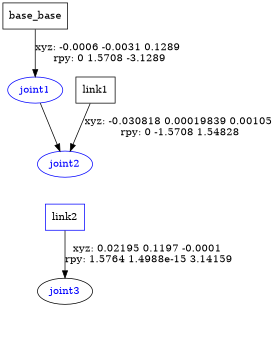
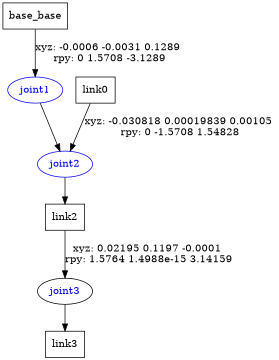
(96, 90) -> (96, 90)
none -> (65, 187)
(65, 217) -> (65, 217)
none -> (65, 344)
